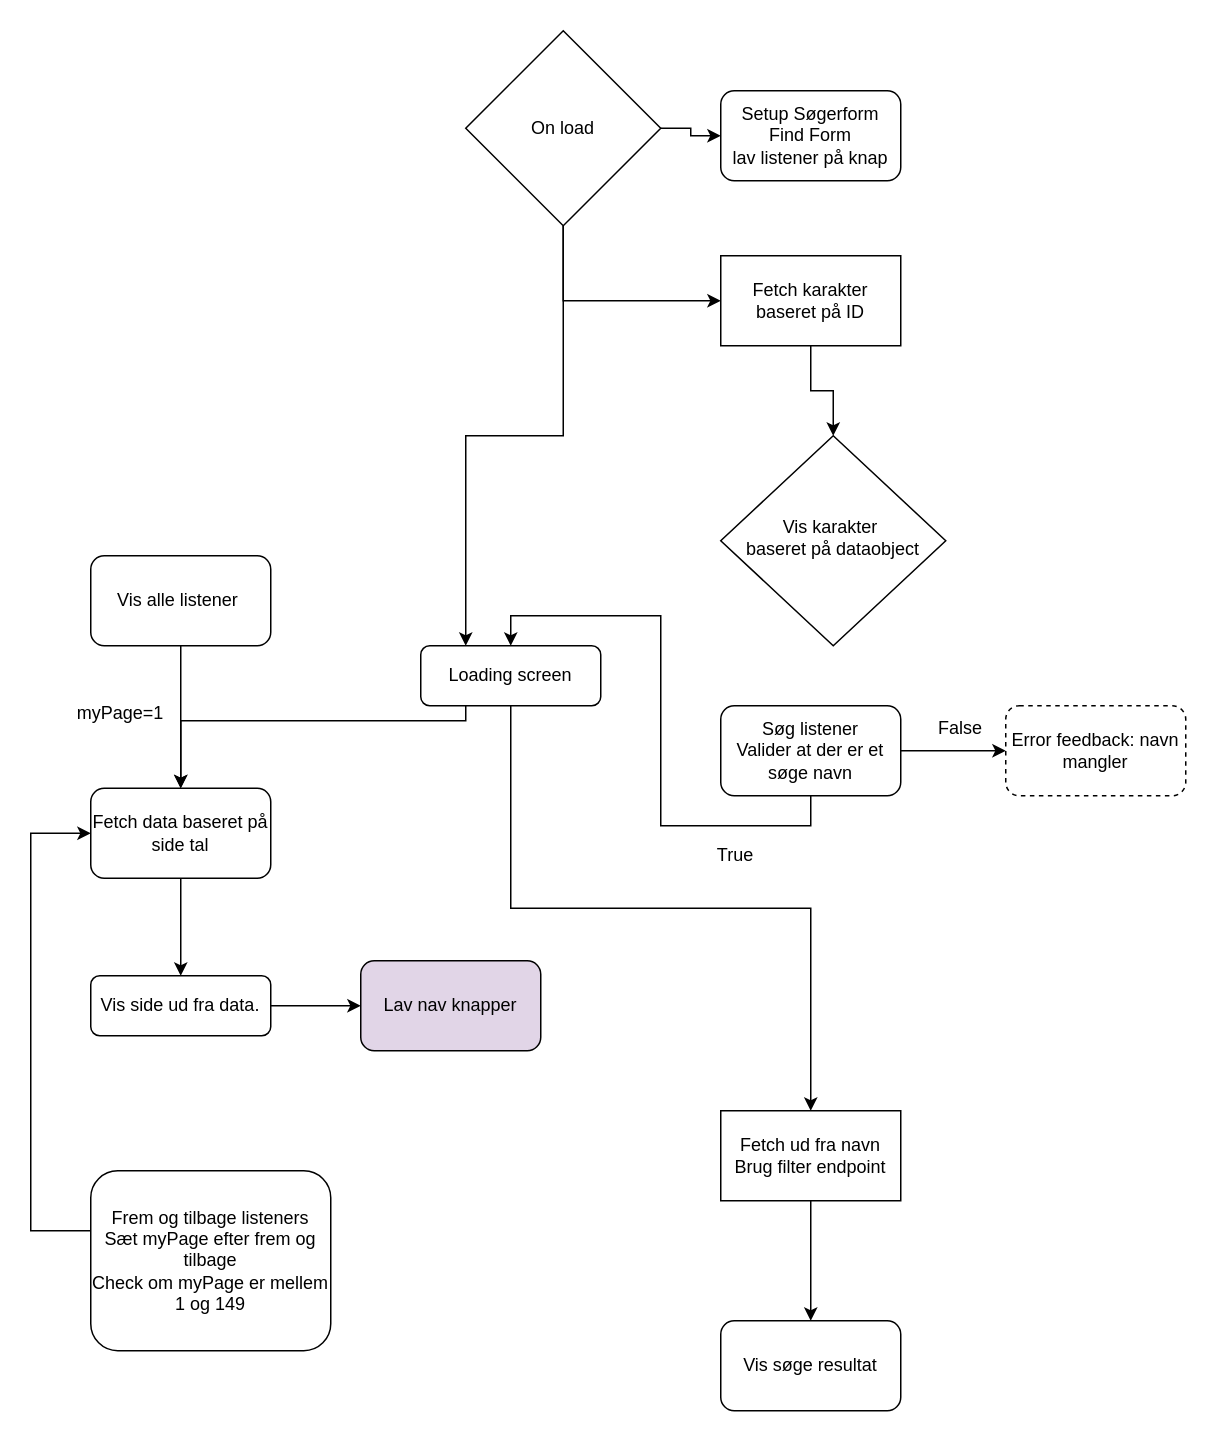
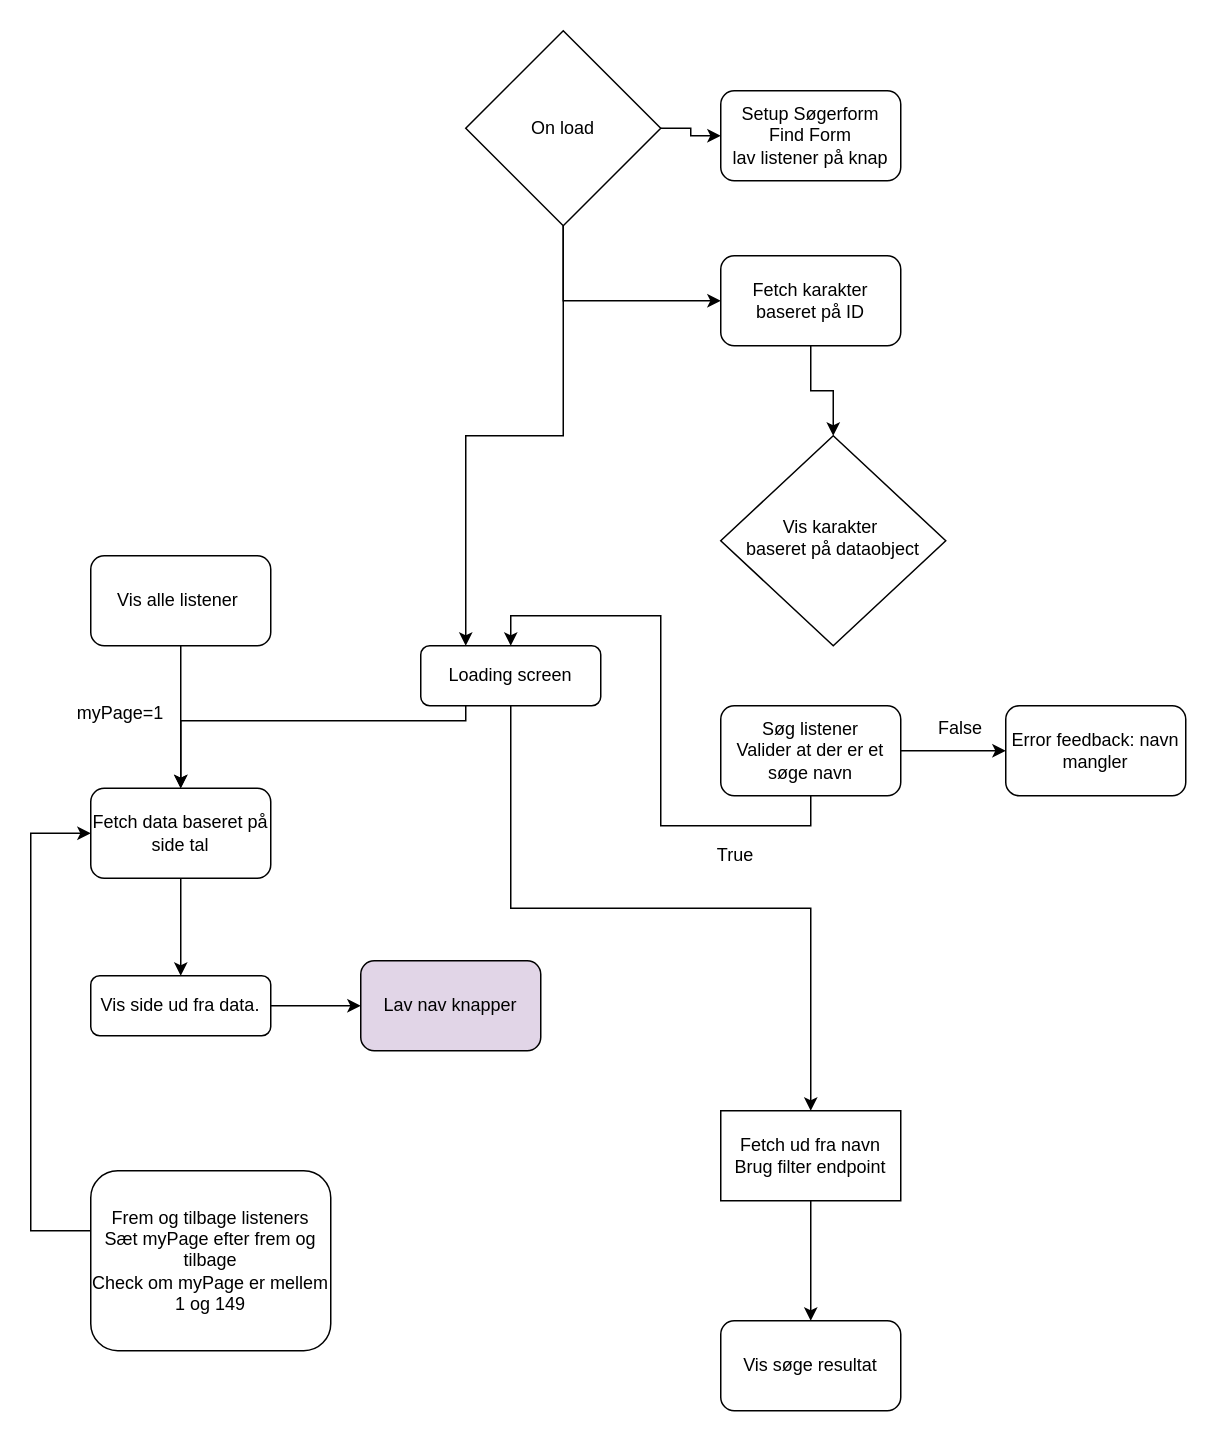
(811, 301) -> (811, 301)
(1096, 751) -> (1096, 751)
